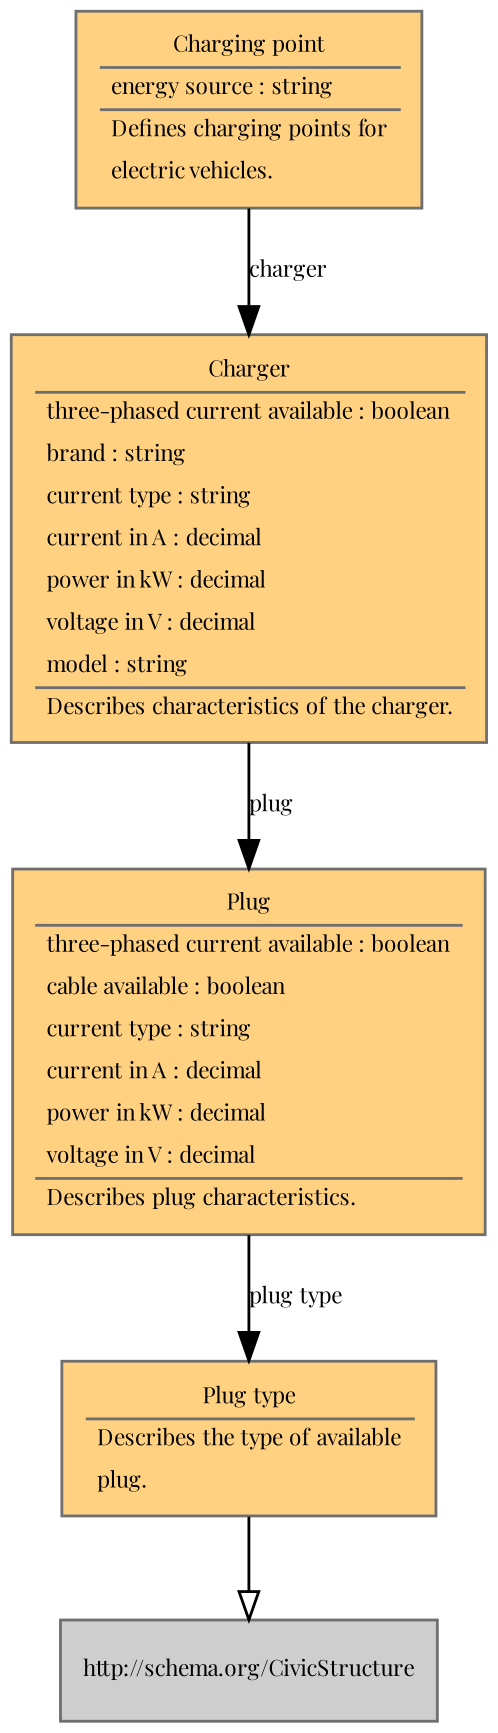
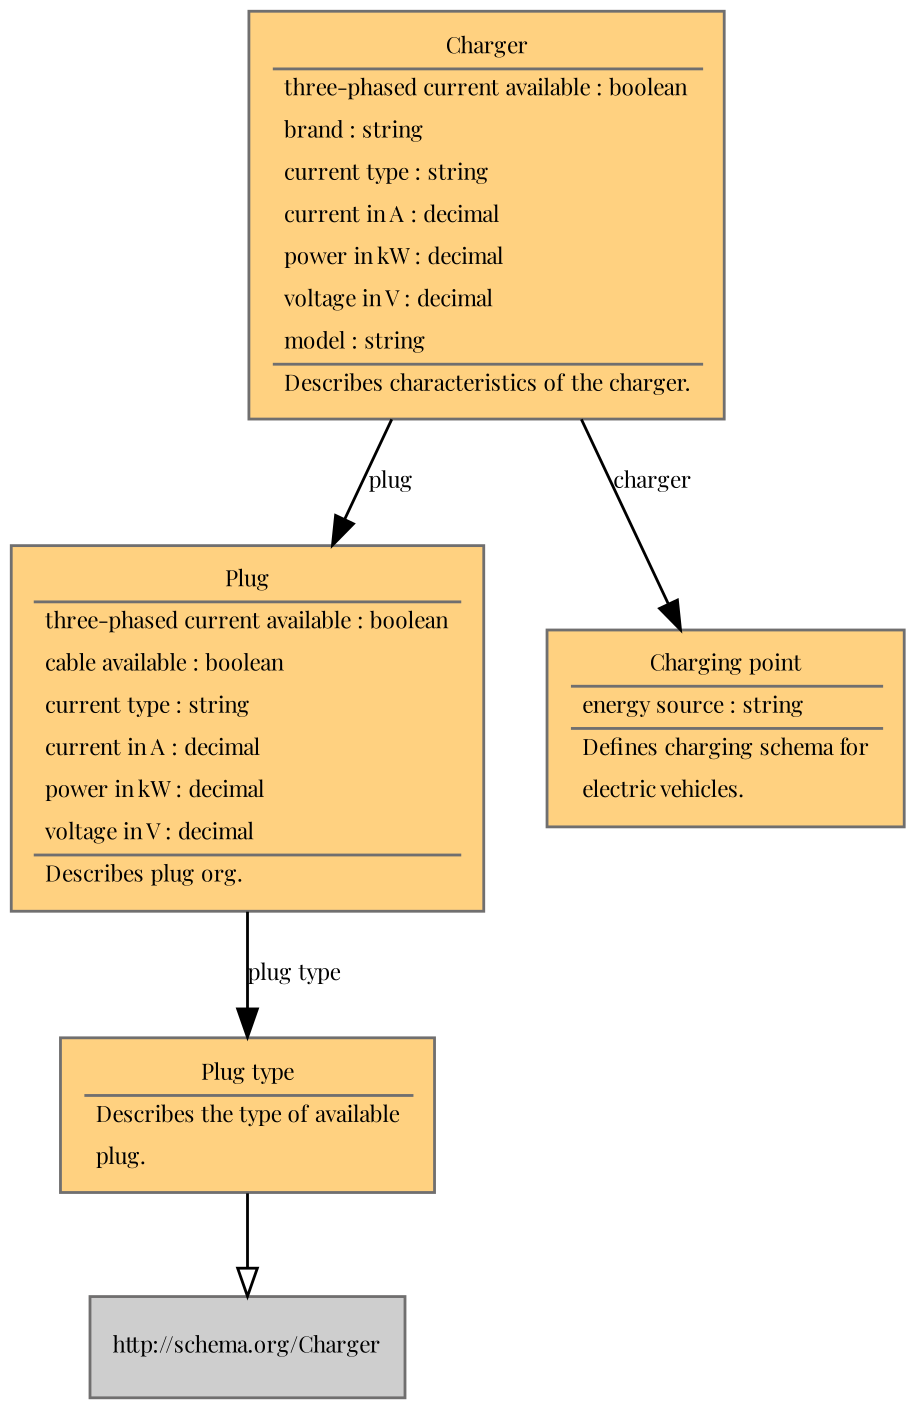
(250, 129) -> (727, 748)
(249, 257) -> (625, 511)
(202, 1198) -> (145, 875)
(249, 1671) -> (248, 1347)
